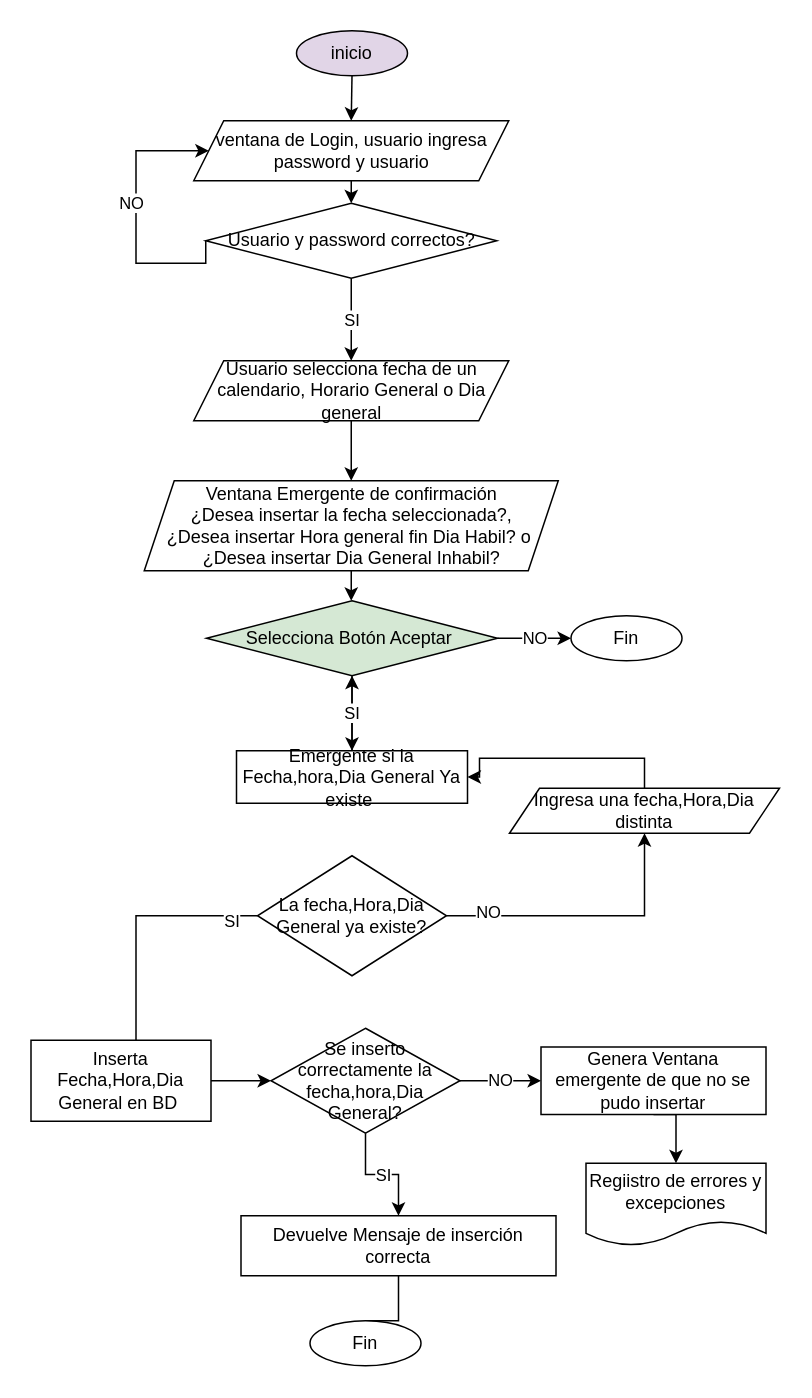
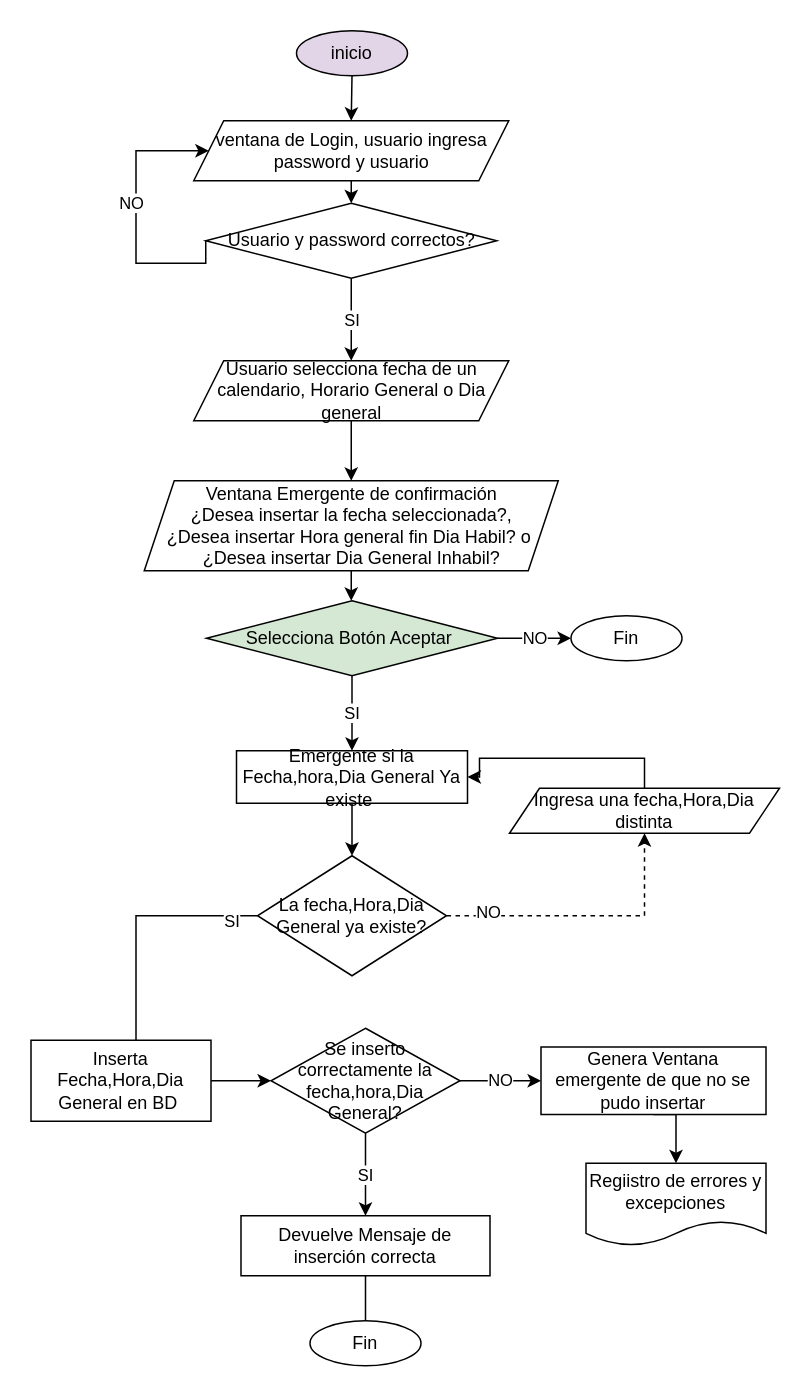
(352, 749) -> (352, 831)
(609, 916) -> (609, 916)
(398, 1246) -> (365, 1246)
